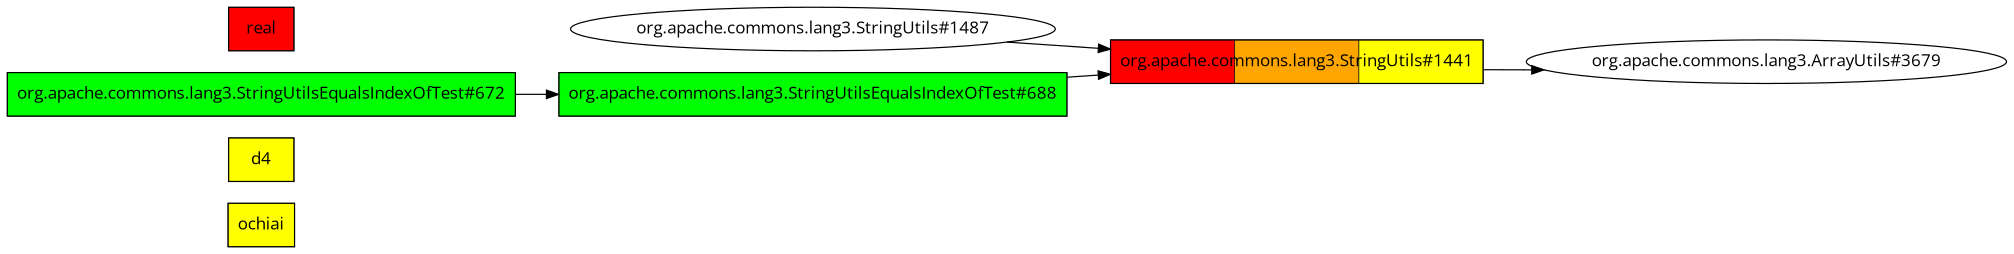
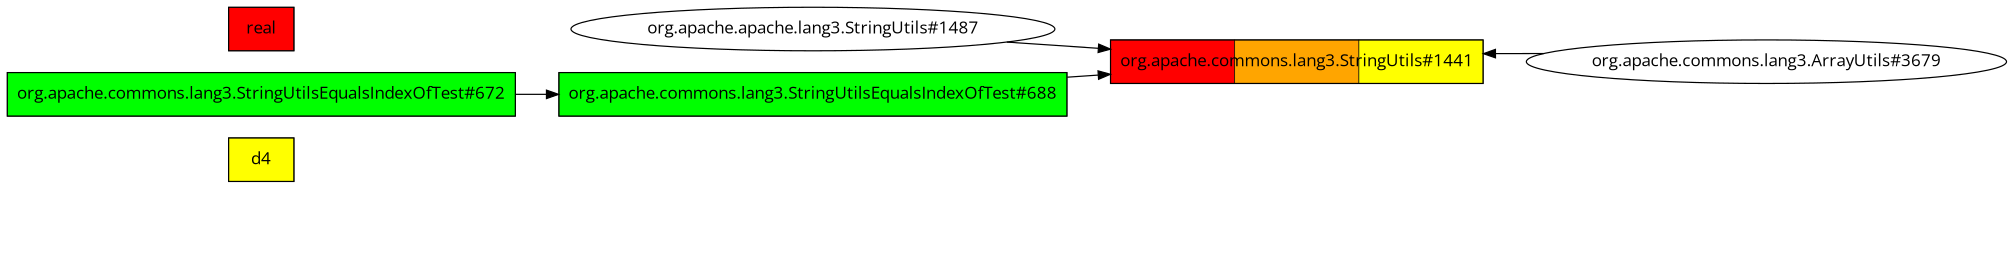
(813, 29) -> (813, 29)
(1507, 70) -> (1520, 54)
(261, 225) -> none
